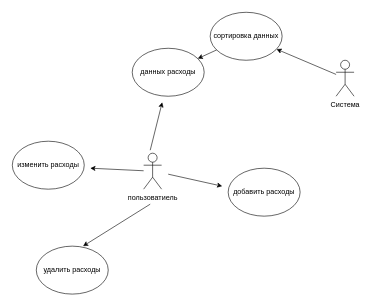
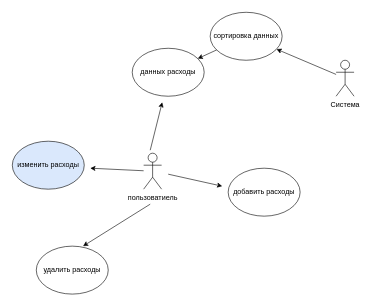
(48, 165) -> (48, 165)
